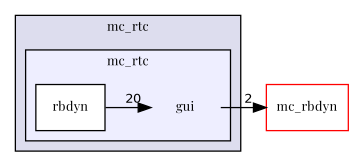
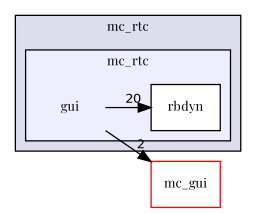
(122, 108) -> (122, 108)
(307, 108) -> (186, 184)
